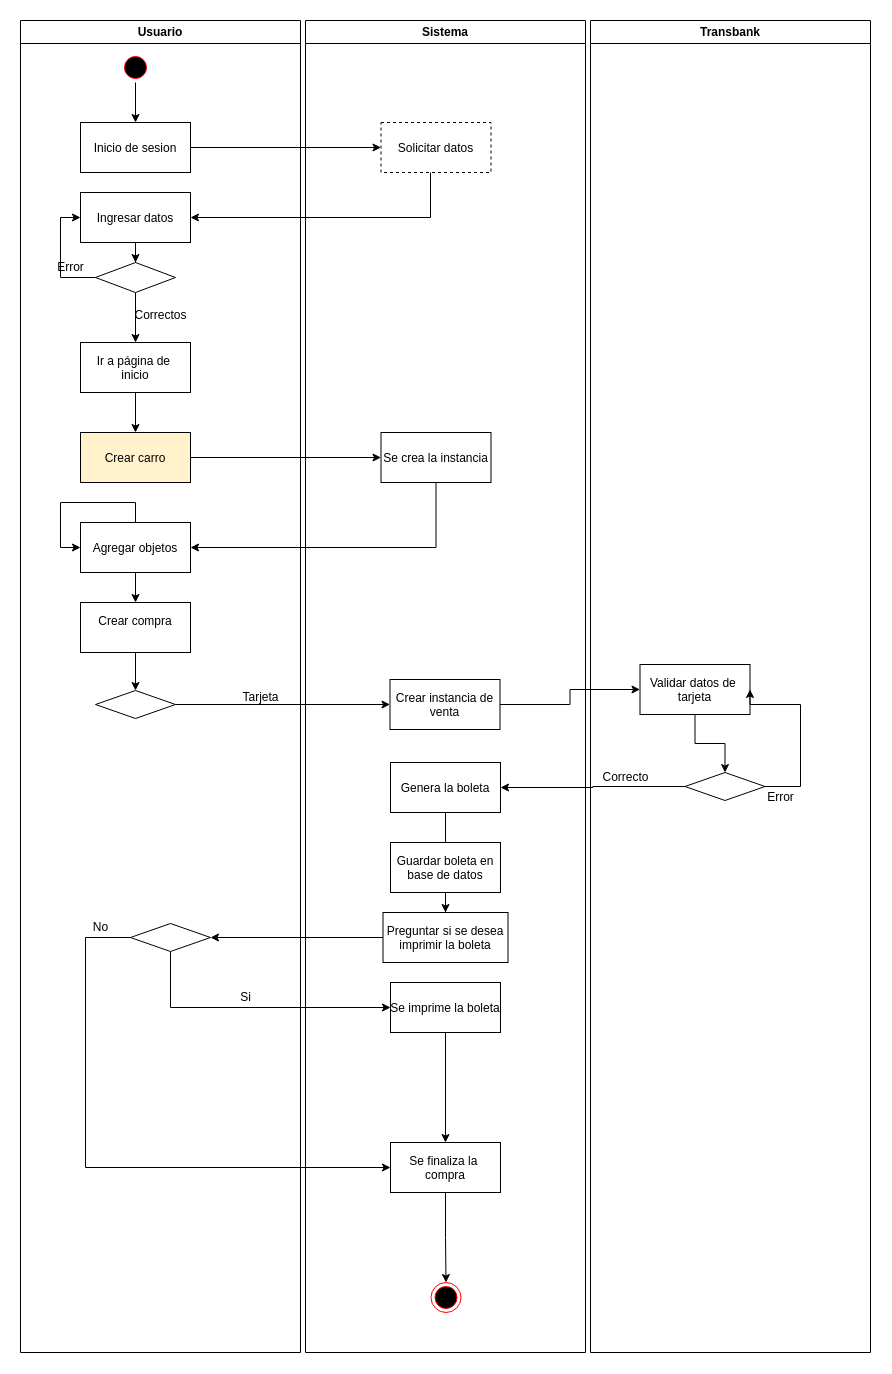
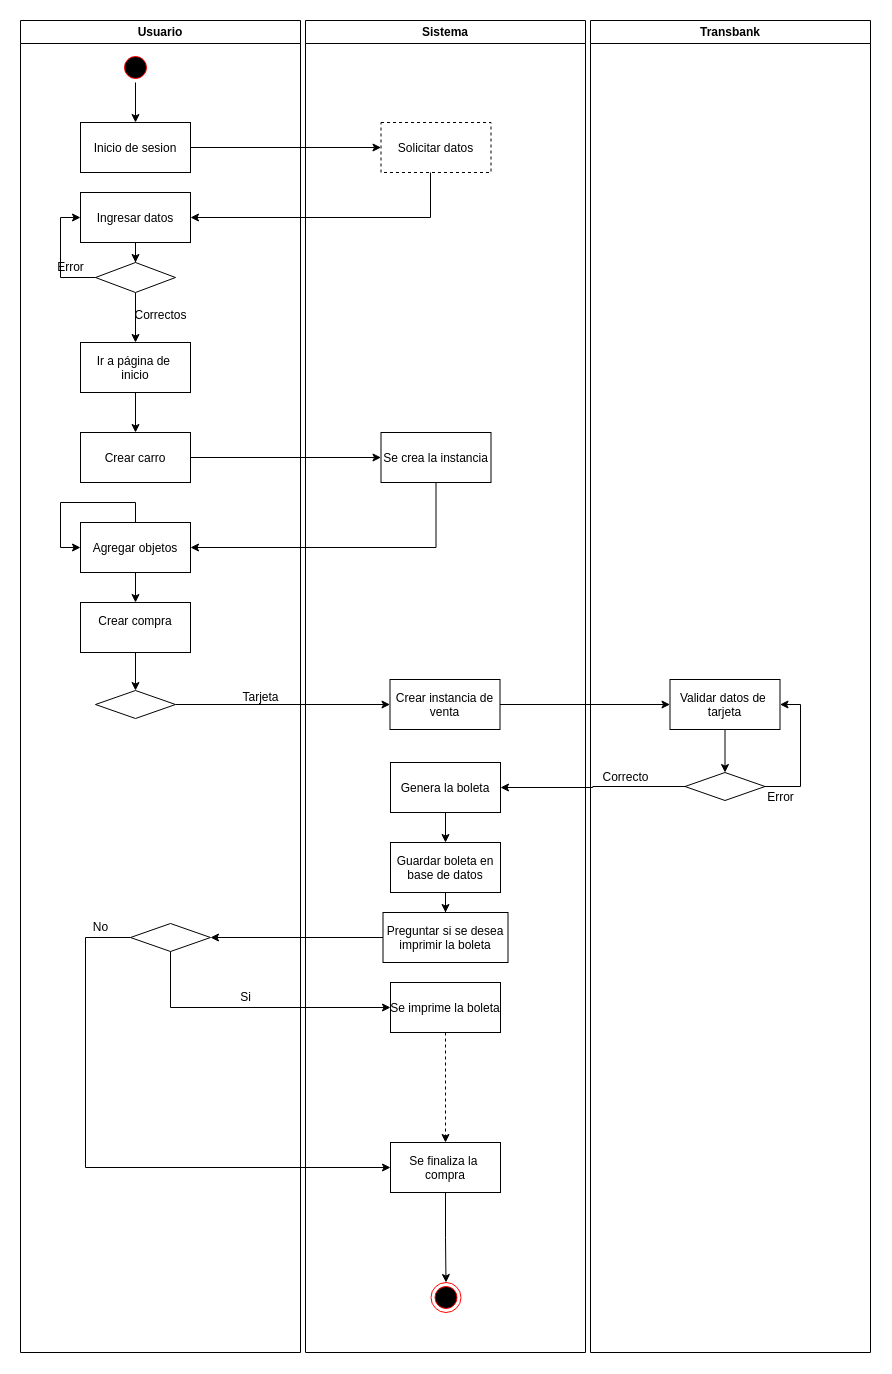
(136, 458) -> (136, 458)
(695, 690) -> (725, 705)
(446, 836) -> (446, 834)
(446, 1085) -> (446, 1085)
